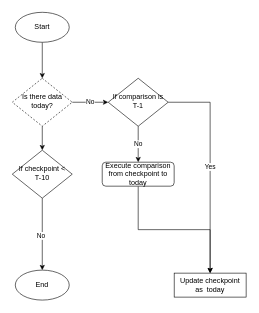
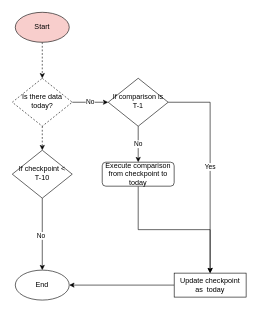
(42, 27) -> (42, 27)
(42, 58) -> (42, 58)
(42, 135) -> (42, 135)
none -> (74, 285)
